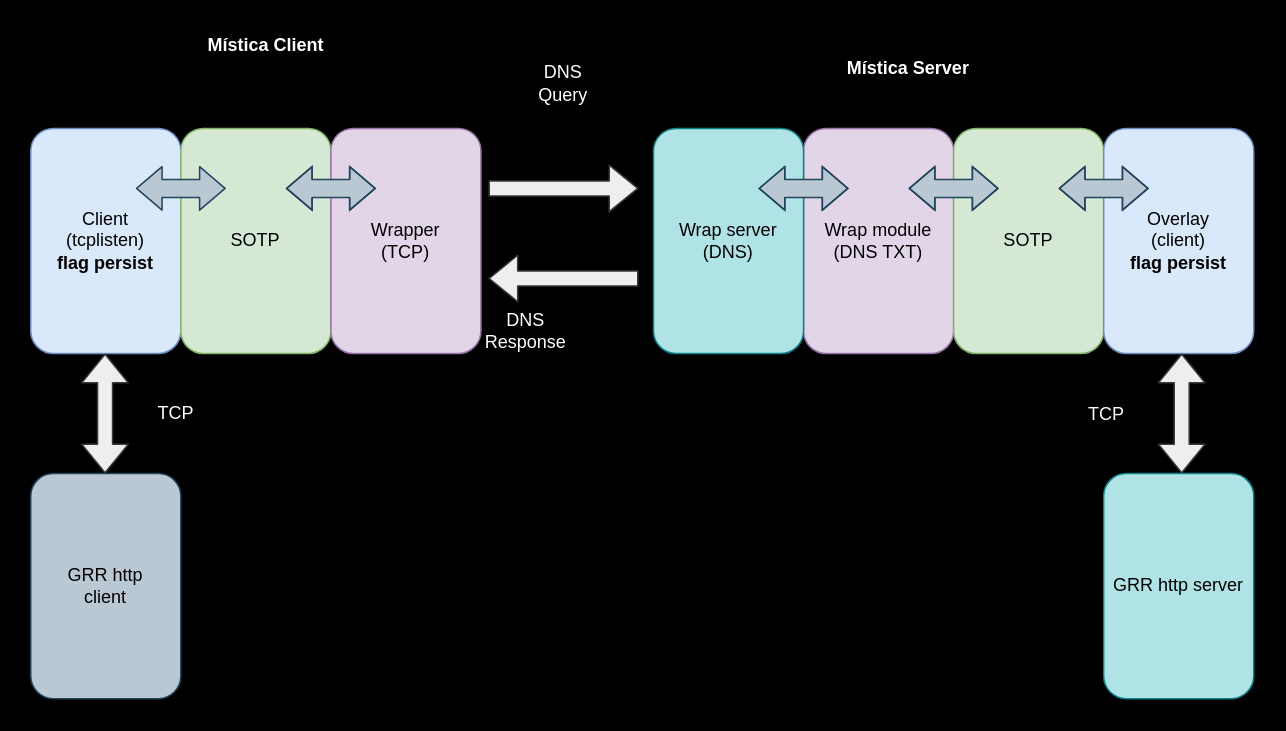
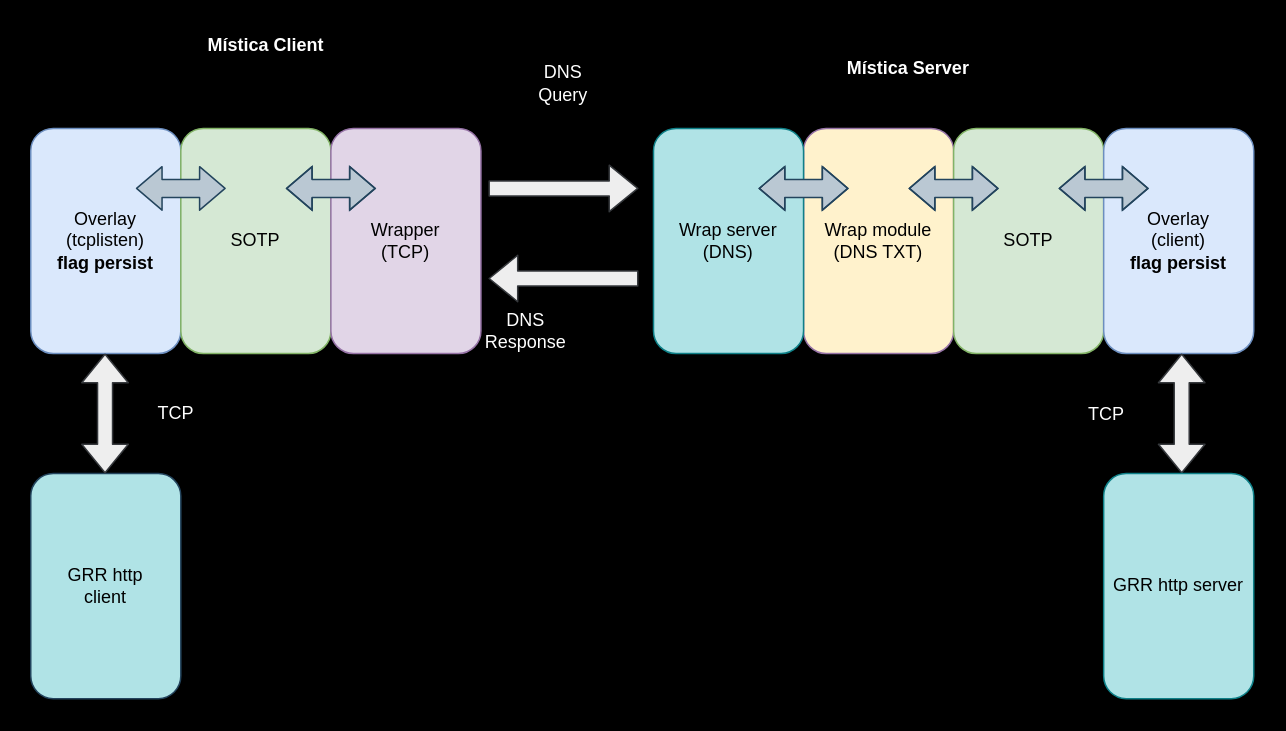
(106, 241) -> (106, 241)
(878, 241) -> (878, 241)
(106, 586) -> (106, 586)
